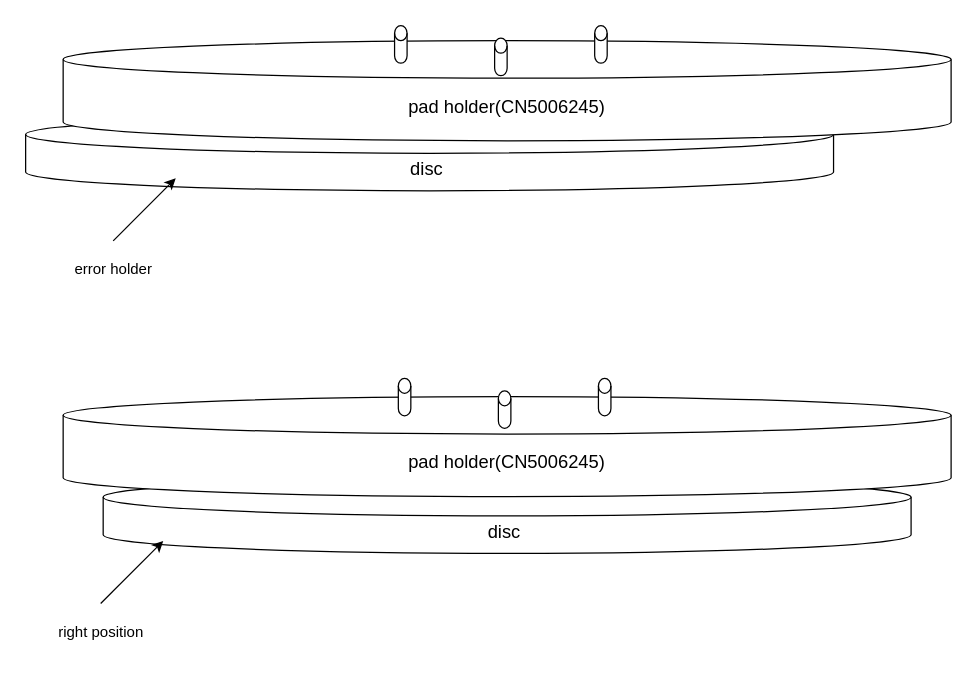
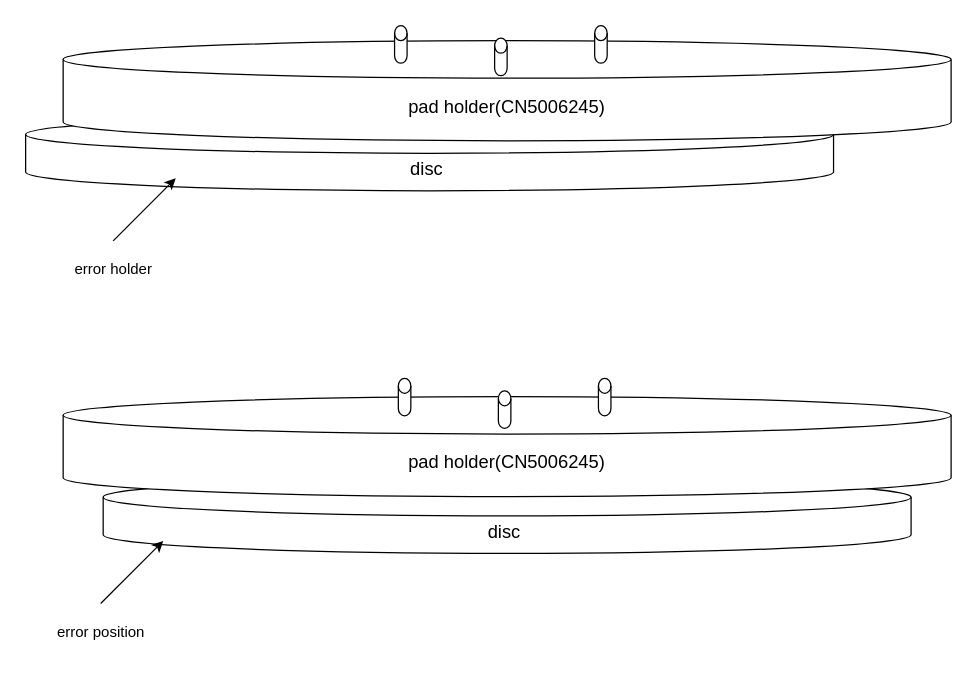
(101, 632) -> (101, 632)
